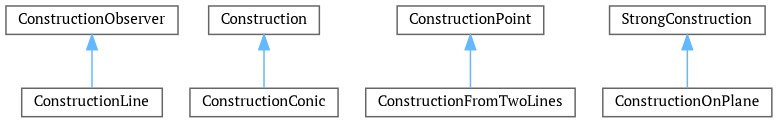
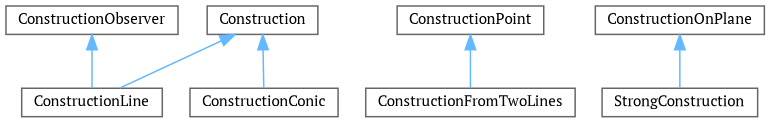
none -> (171, 64)
(687, 69) -> (680, 69)
